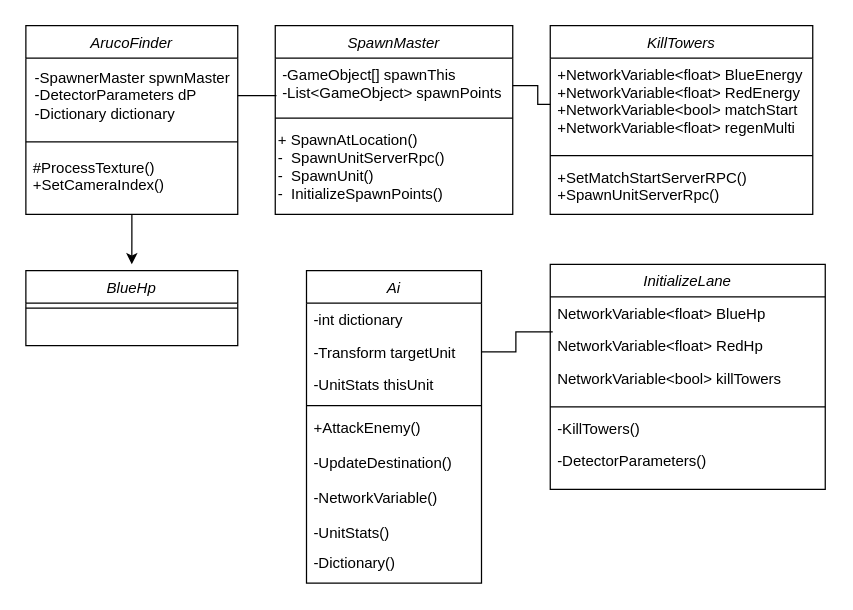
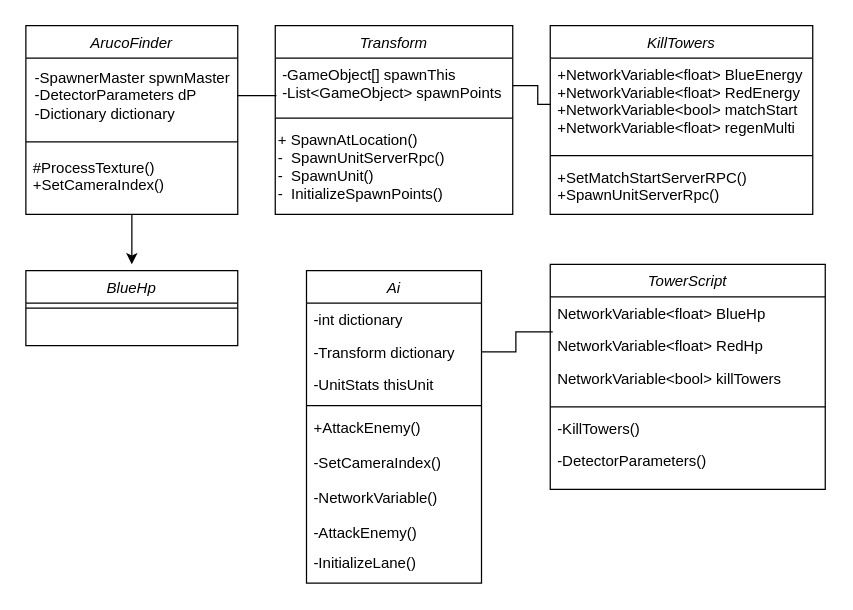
(393, 43) -> (393, 43)
(687, 281) -> (687, 281)
(397, 353) -> (395, 353)
(393, 463) -> (385, 463)
(362, 533) -> (372, 533)
(364, 563) -> (377, 563)
